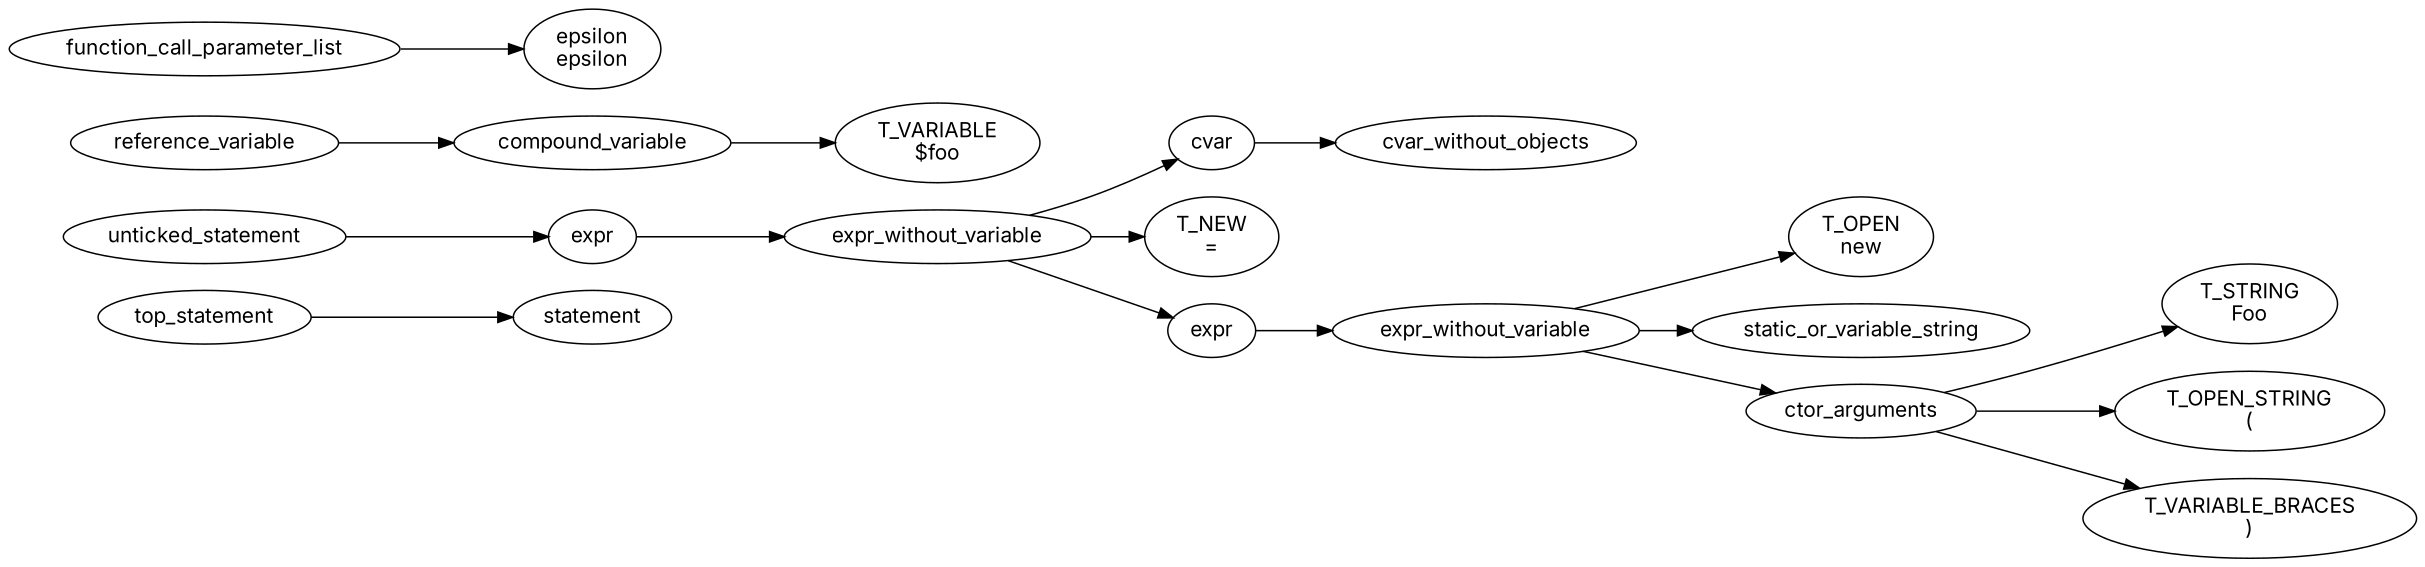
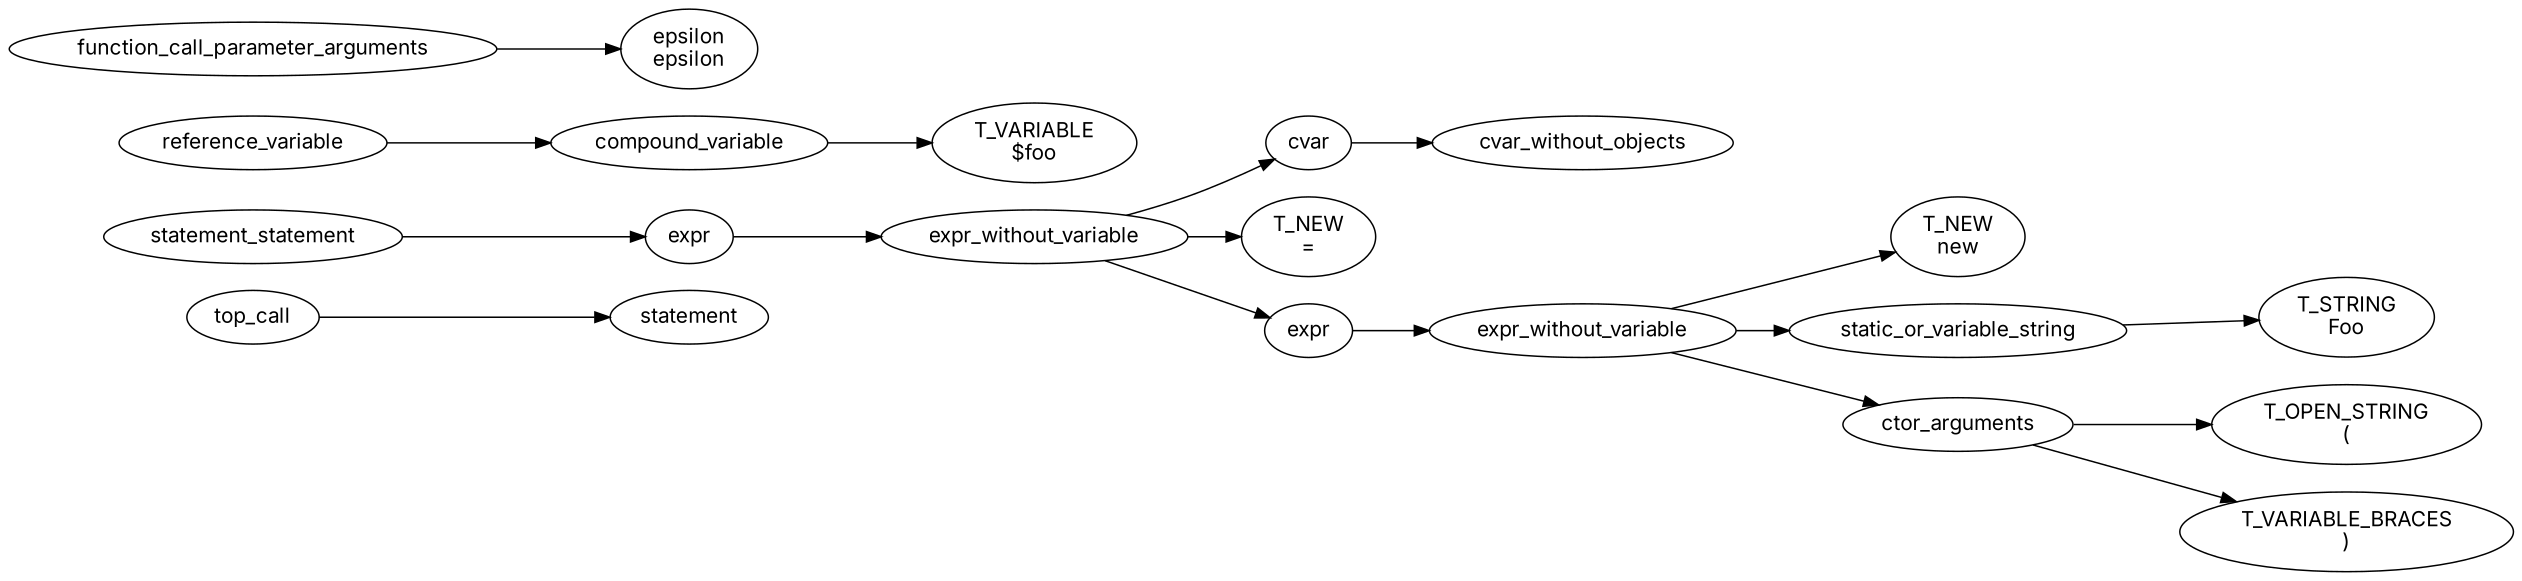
(205, 49) -> (253, 49)
(205, 237) -> (253, 237)
(1861, 237) -> (1958, 237)
(205, 317) -> (253, 317)
(2054, 364) -> (2184, 323)
